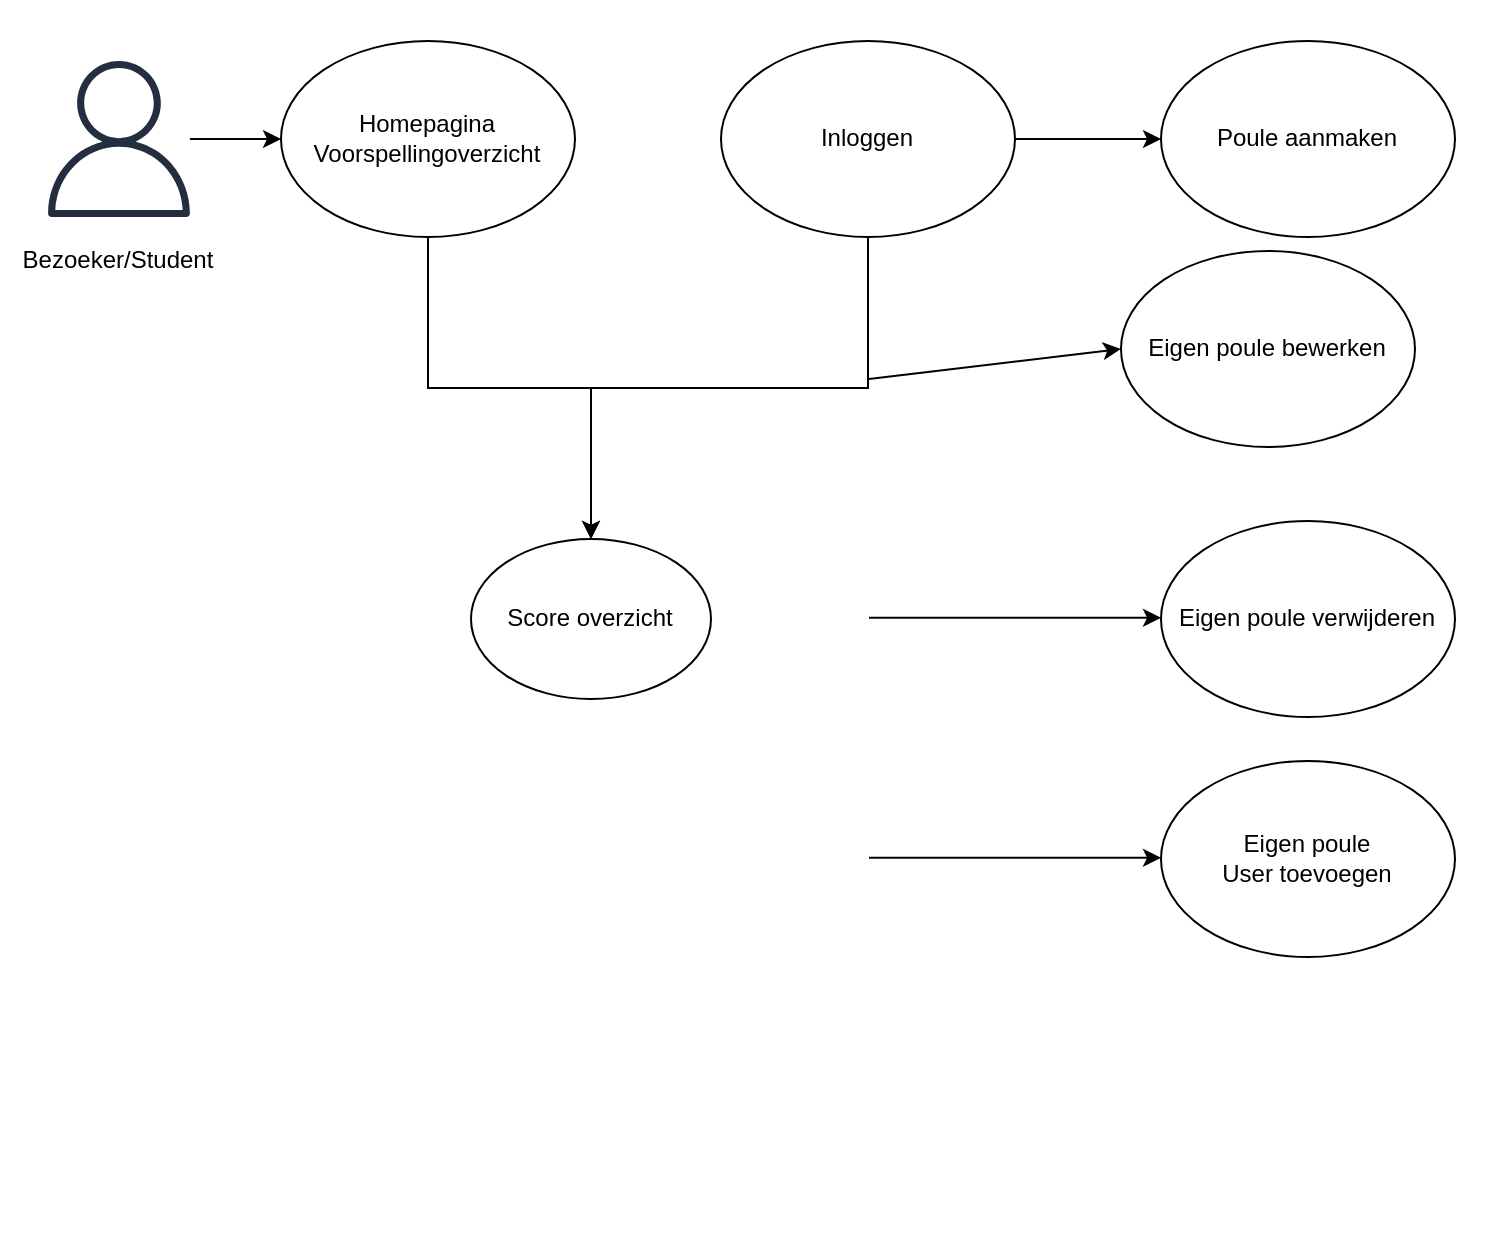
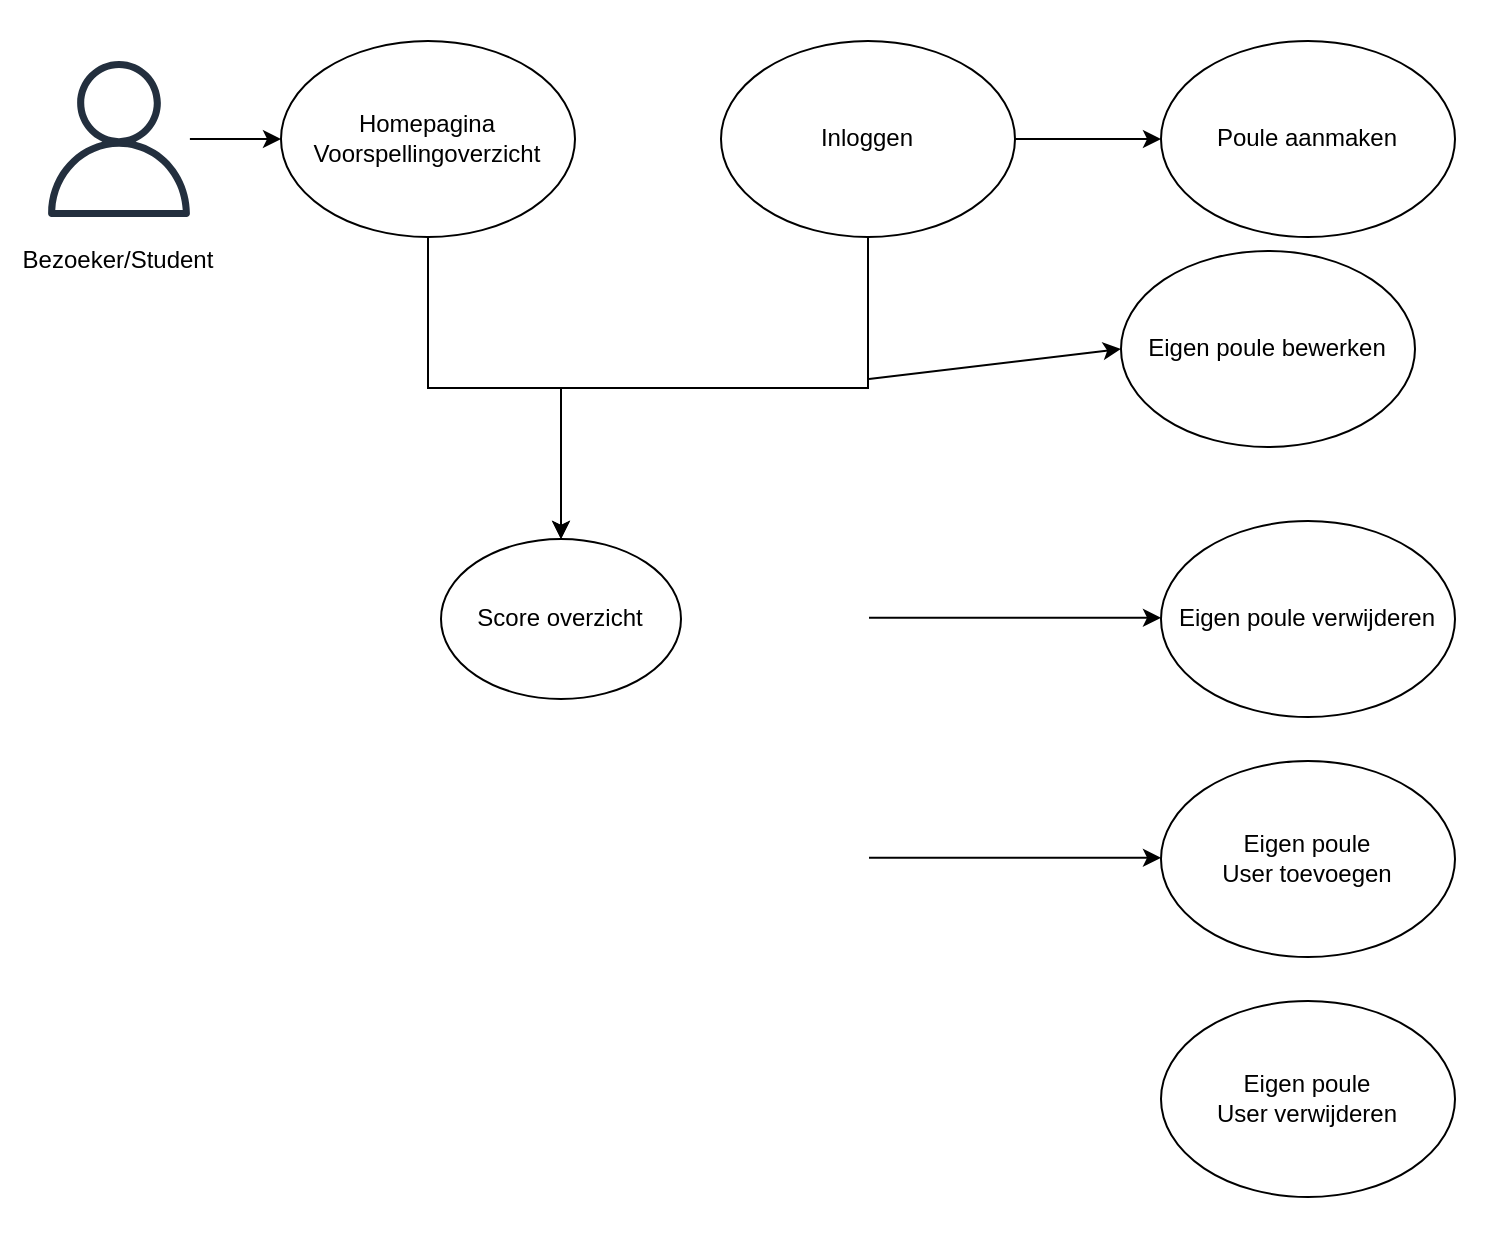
(591, 619) -> (561, 619)
none -> (1308, 1099)
